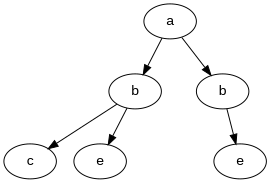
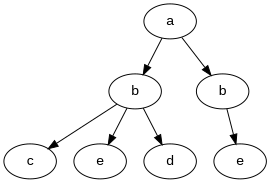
none -> (170, 161)
